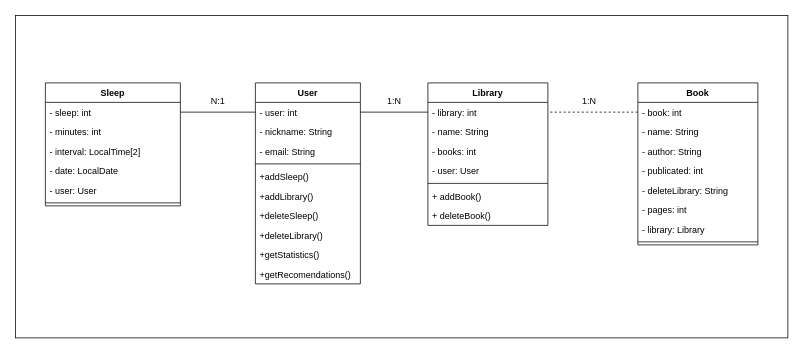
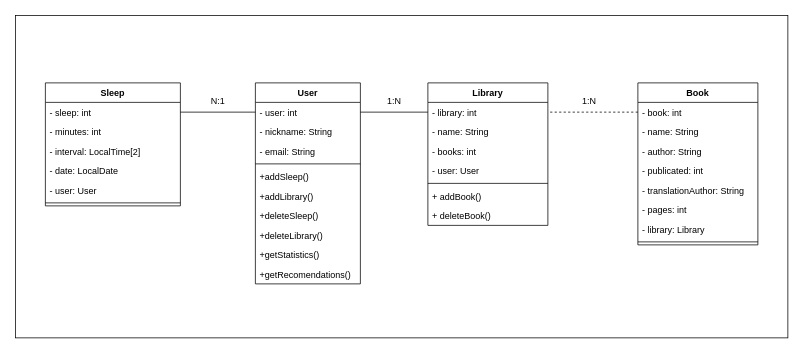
(693, 191) -> (703, 191)
